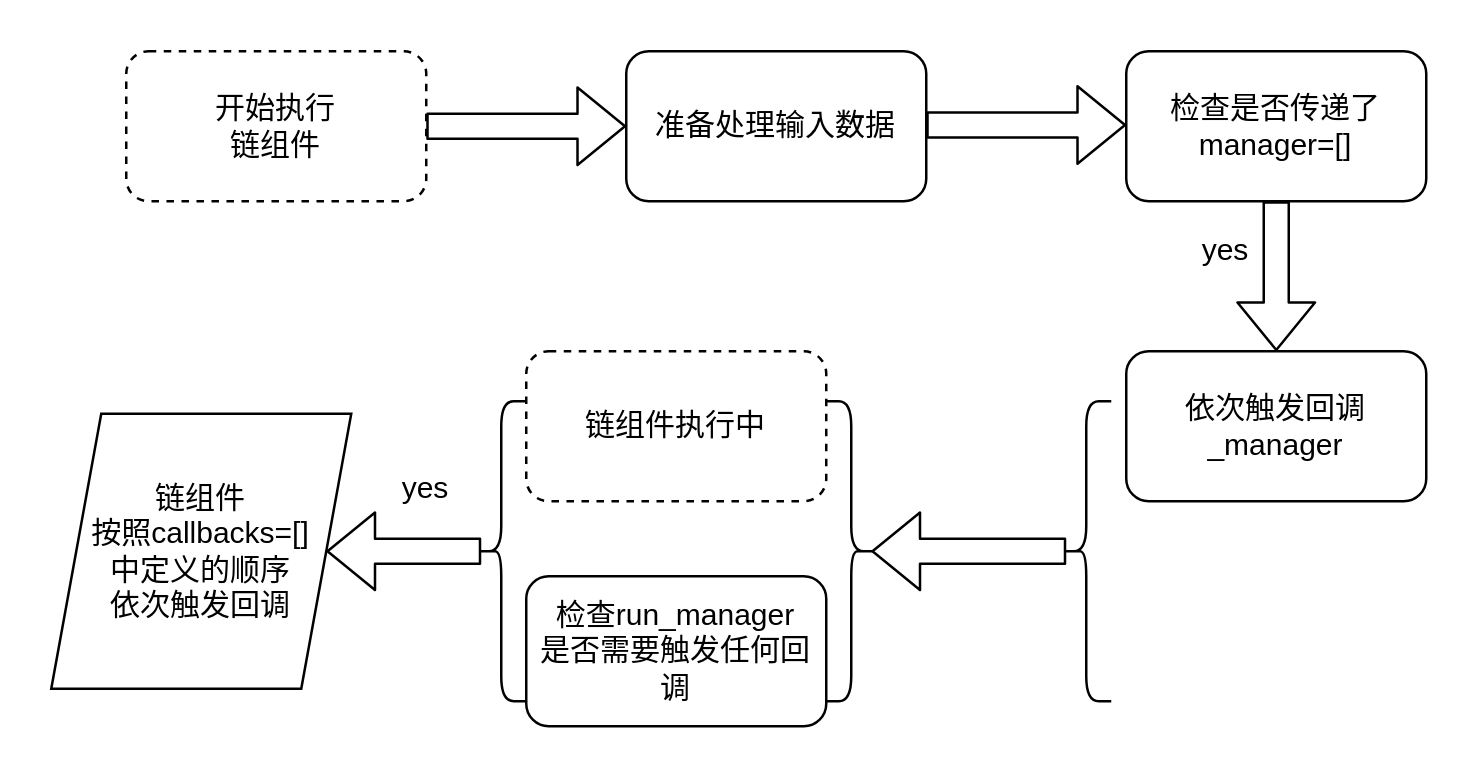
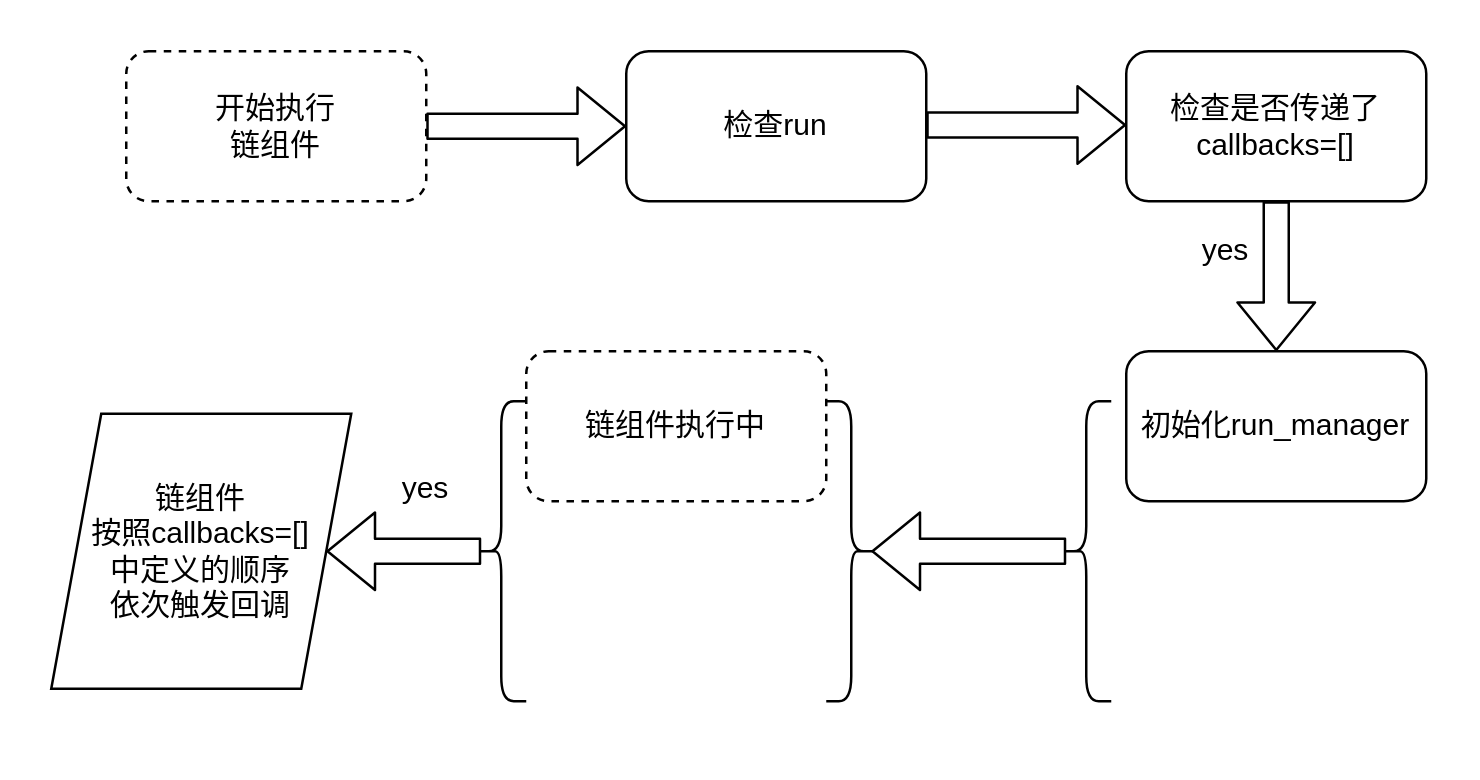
(776, 126) -> (776, 126)
(1276, 126) -> (1276, 126)
(1276, 426) -> (1276, 426)
(676, 651) -> none
